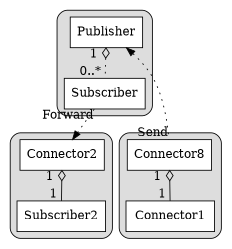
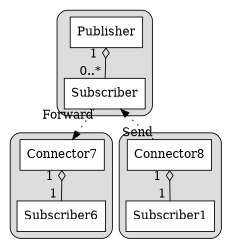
(105, 68) -> (105, 68)
(160, 93) -> (140, 127)
(62, 155) -> (62, 155)
(61, 216) -> (61, 216)
(170, 216) -> (170, 216)
